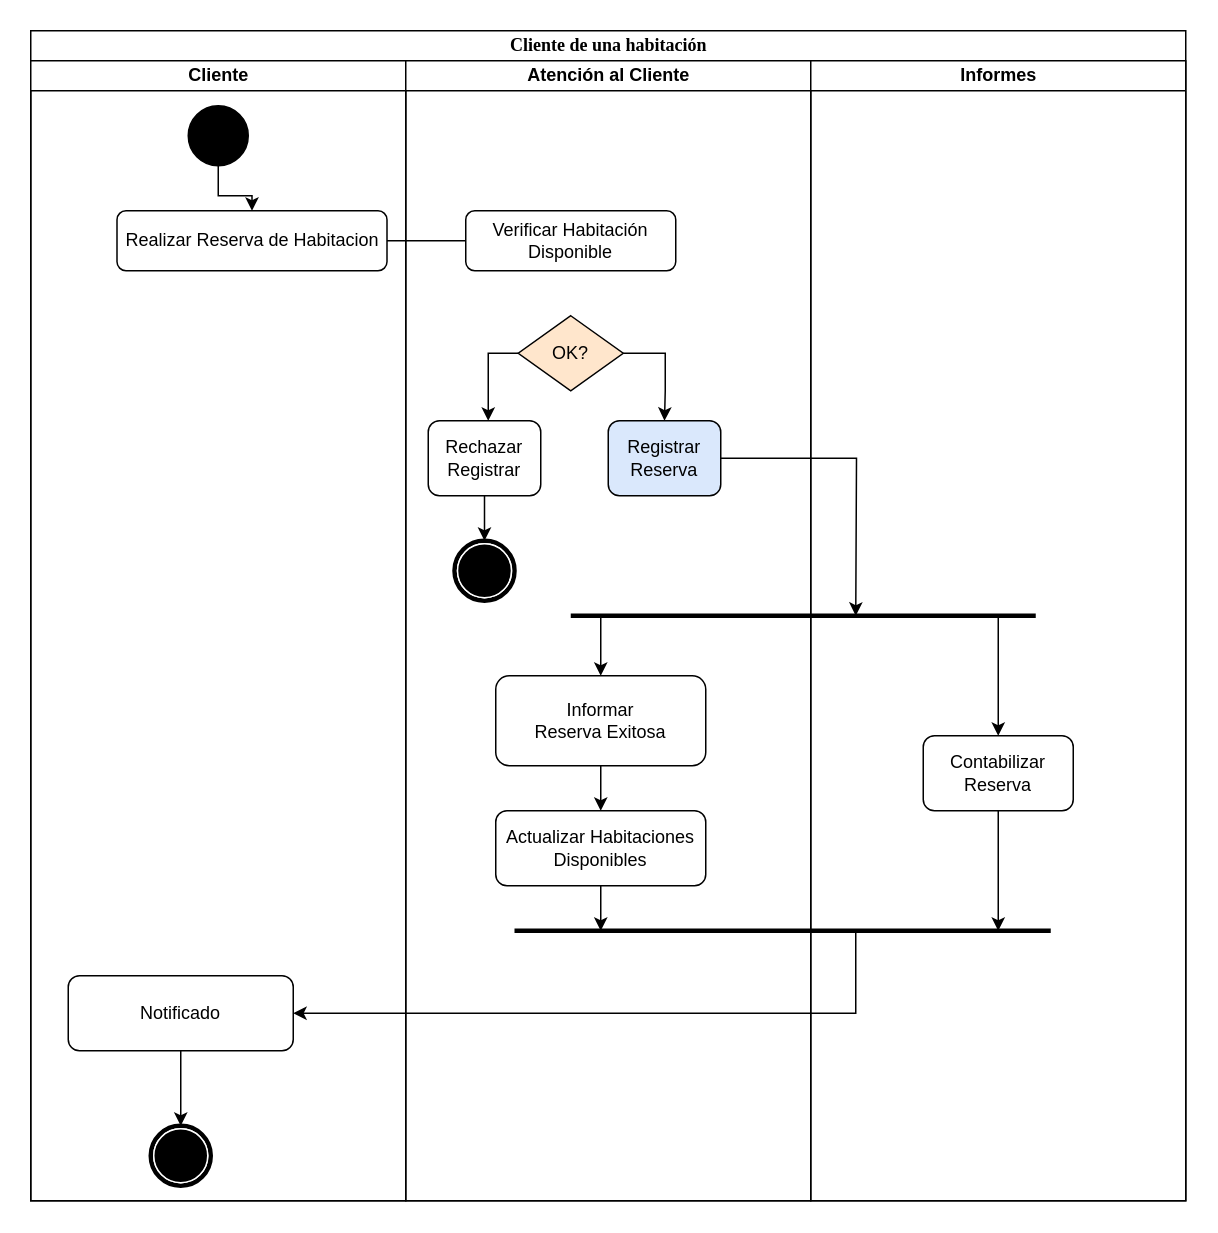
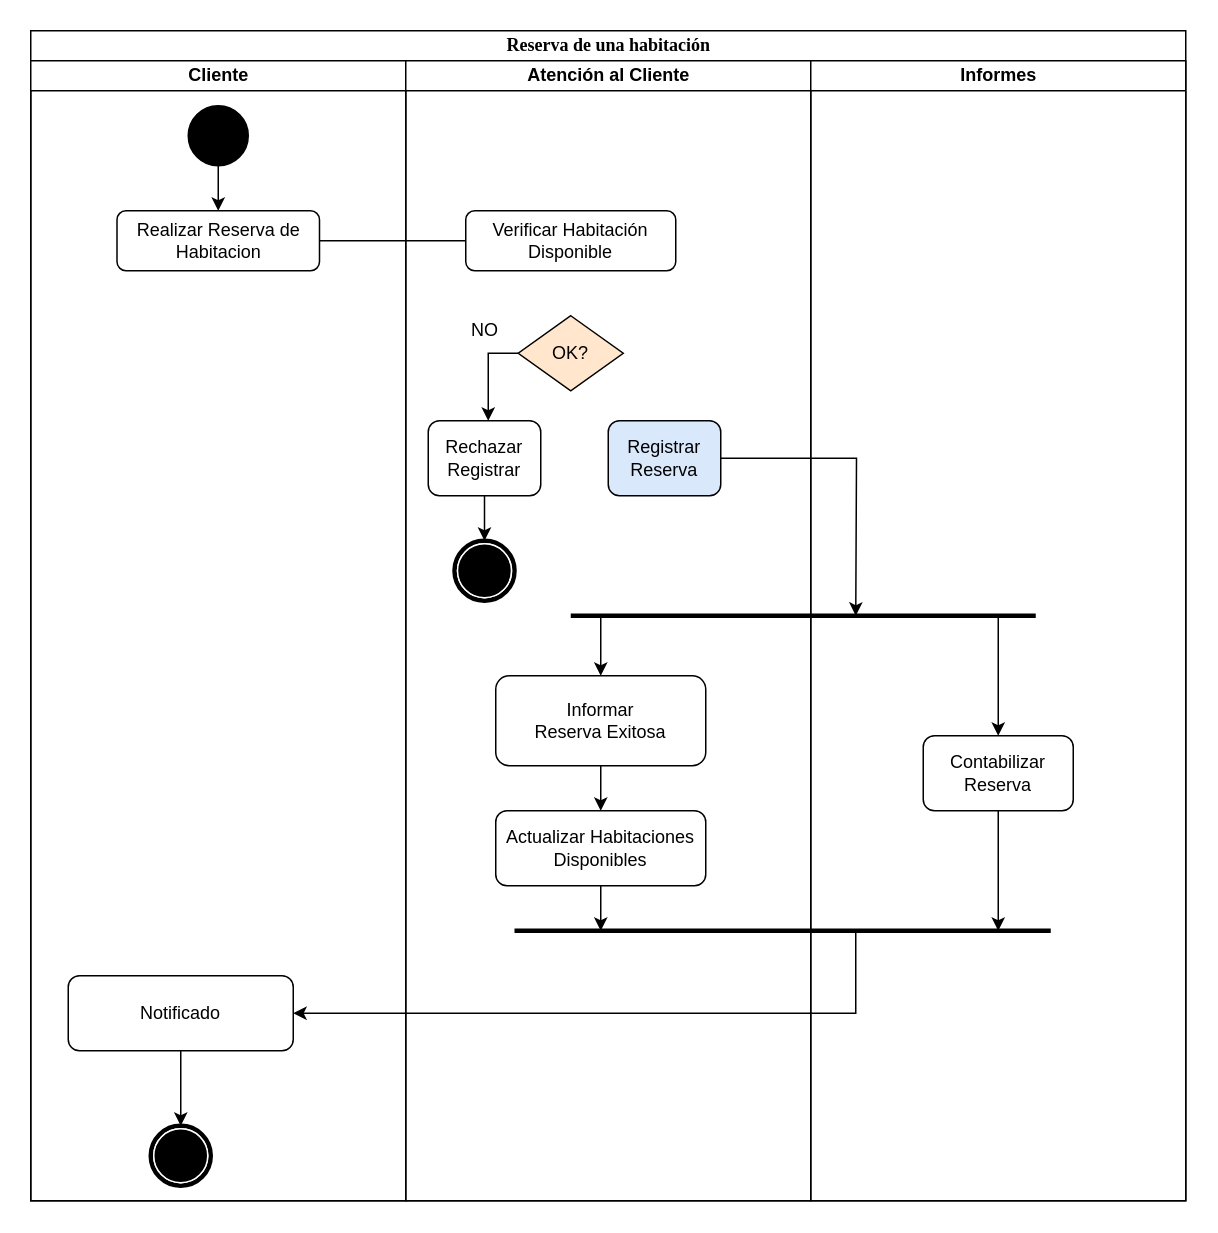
(609, 46) -> (609, 46)
(252, 241) -> (218, 241)
none -> (485, 331)
(665, 360) -> none
